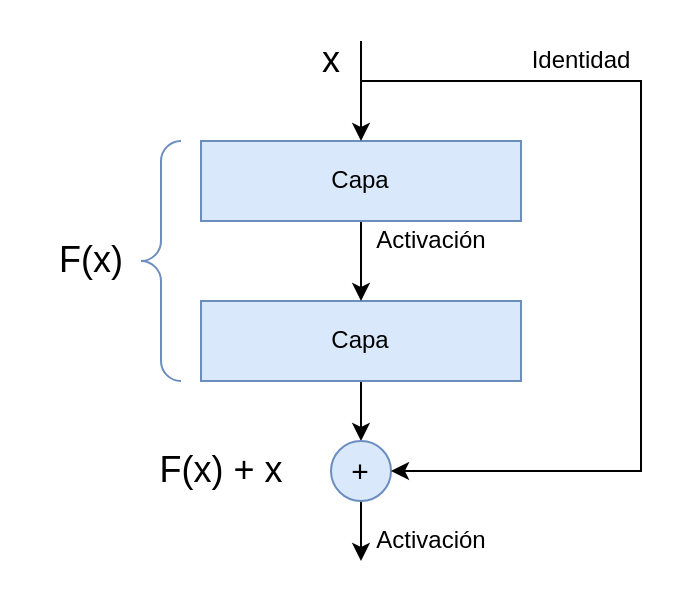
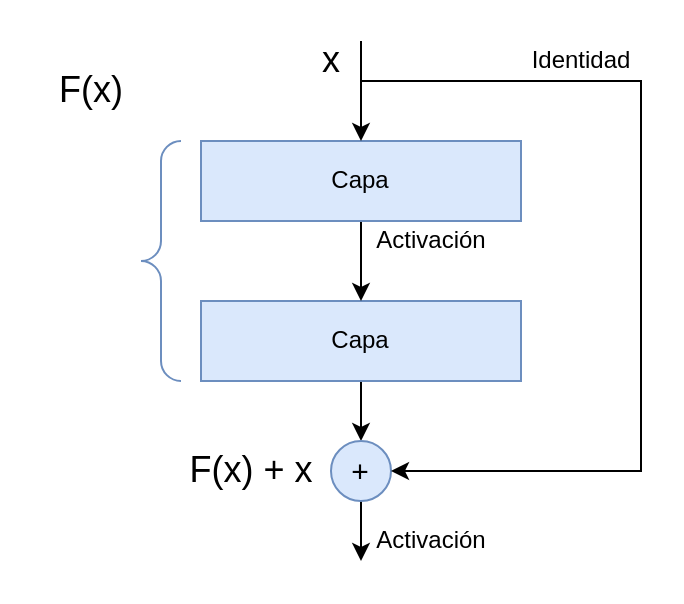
(91, 261) -> (91, 91)
(221, 471) -> (251, 471)
